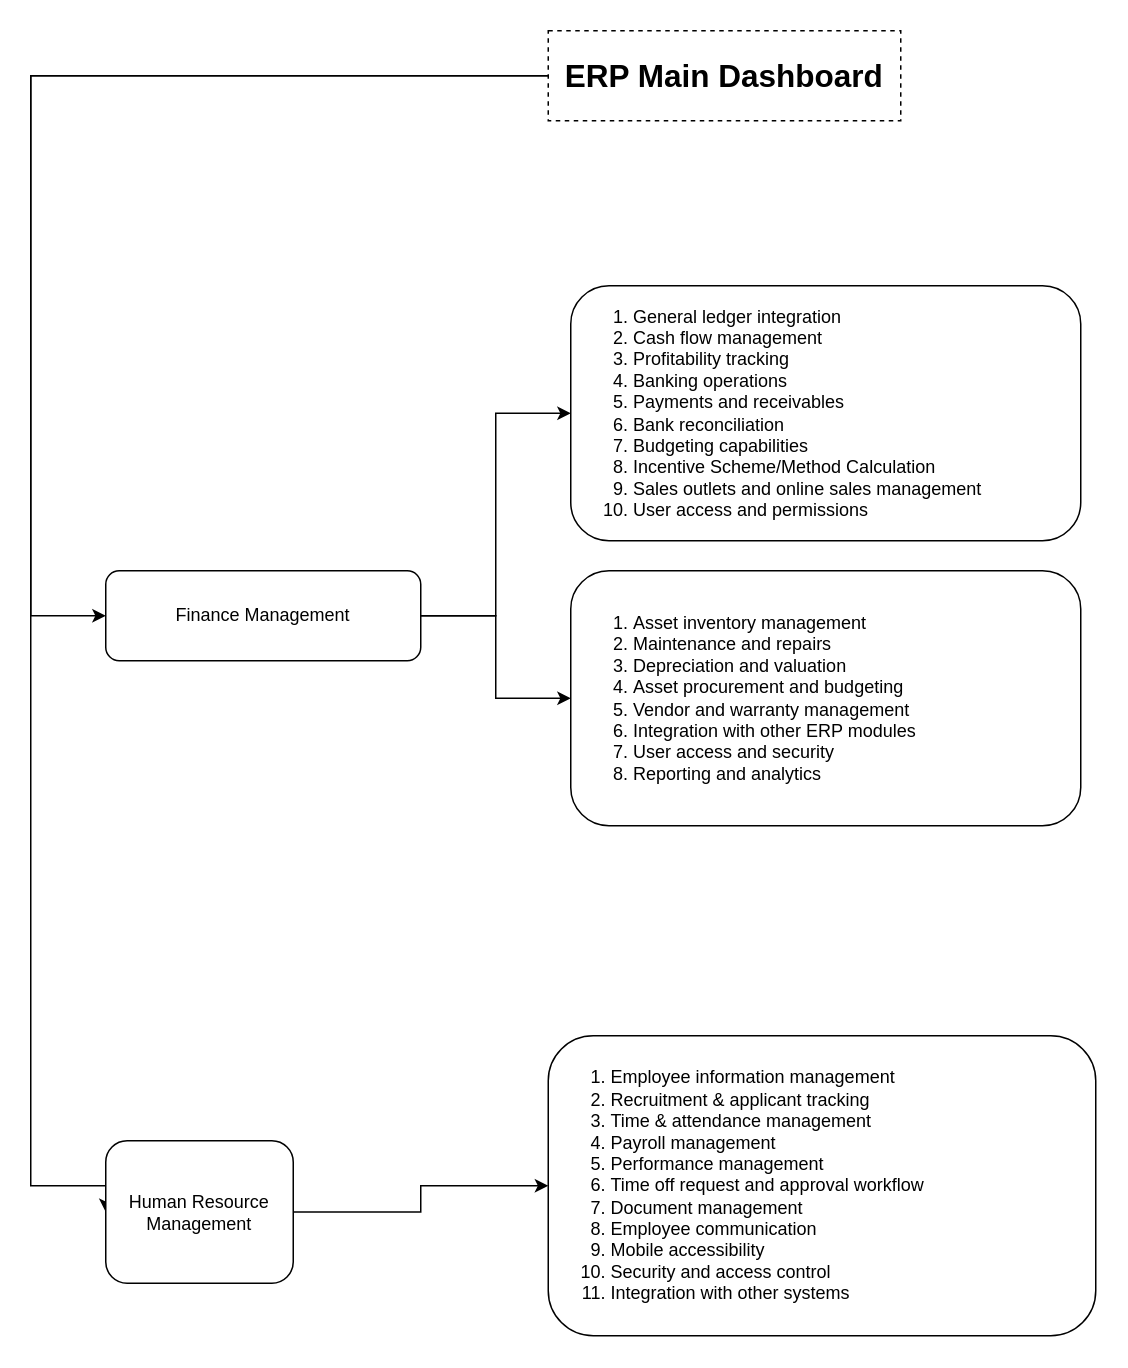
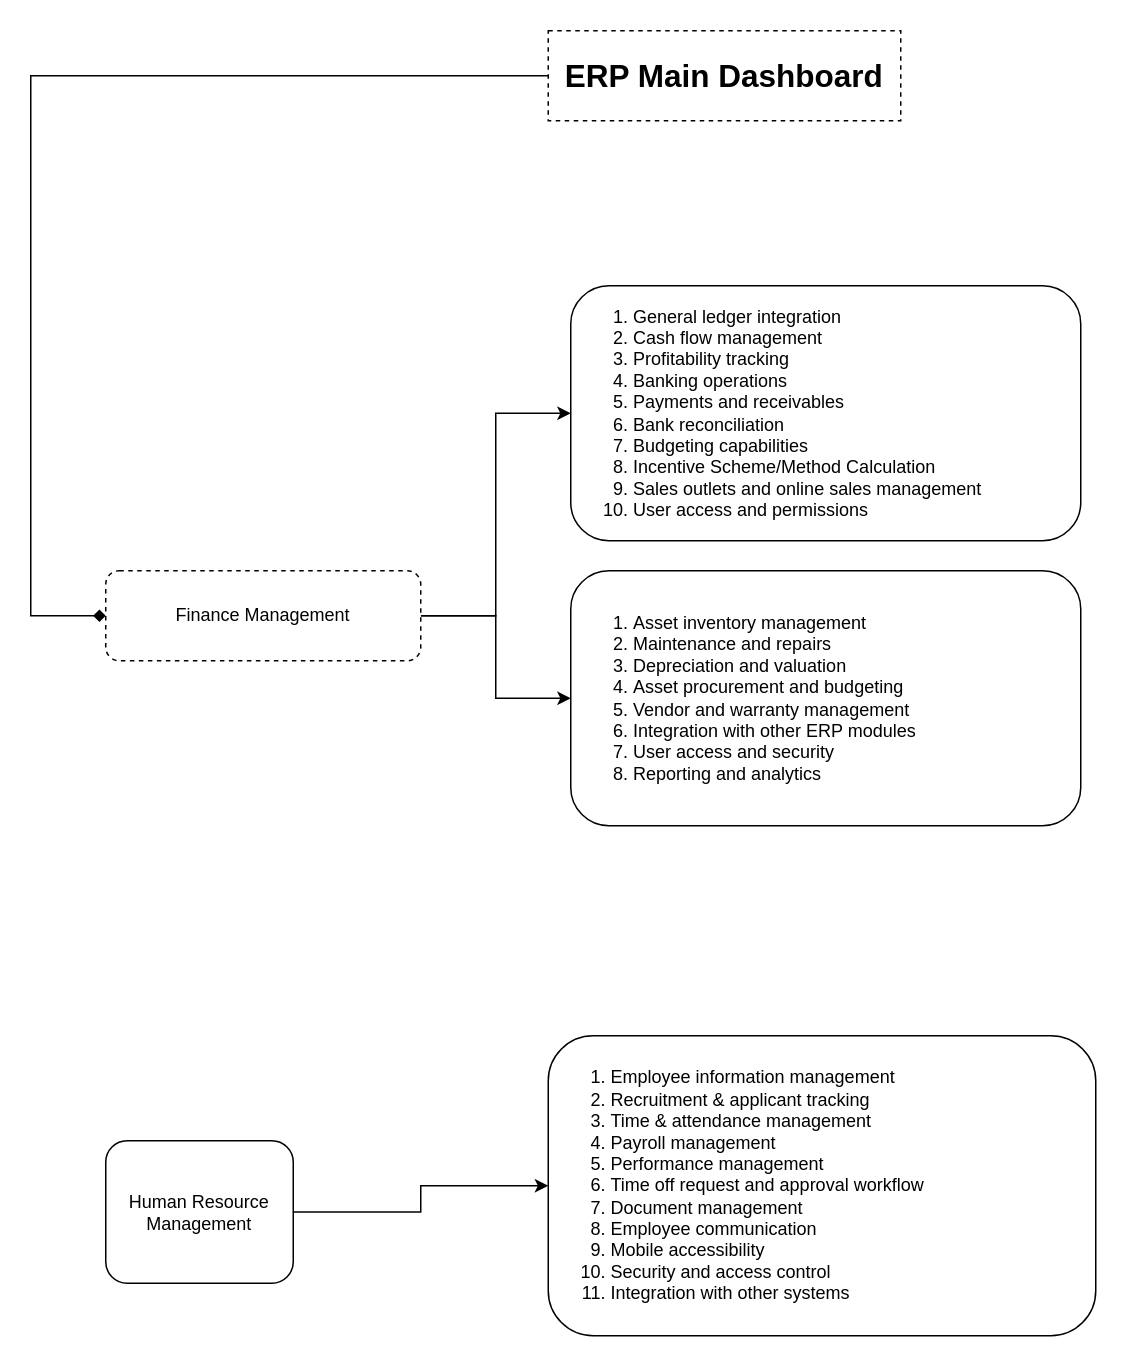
(94, 616) -> (93, 616)
(263, 616) -> (263, 616)
(31, 940) -> none
